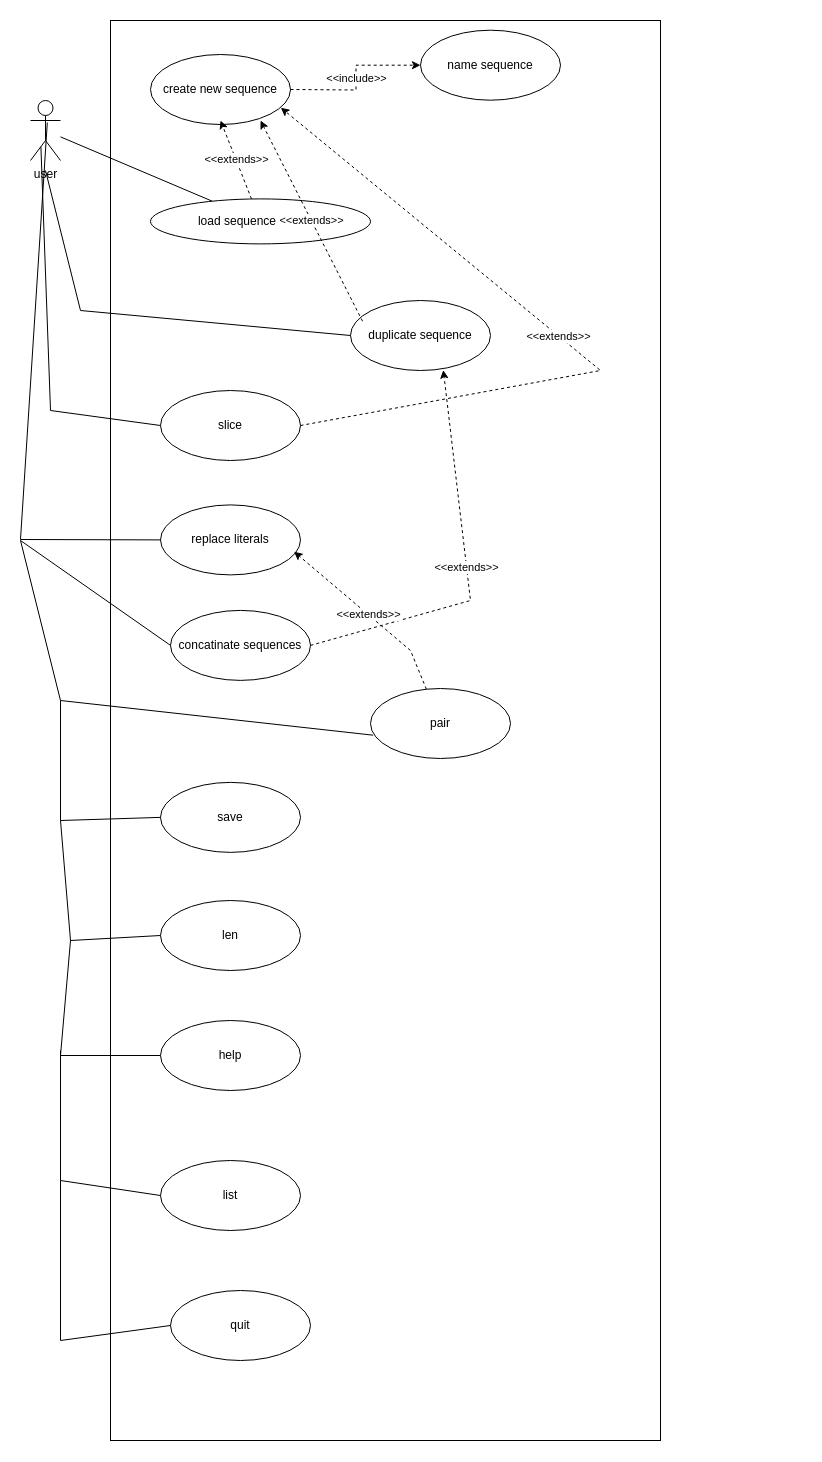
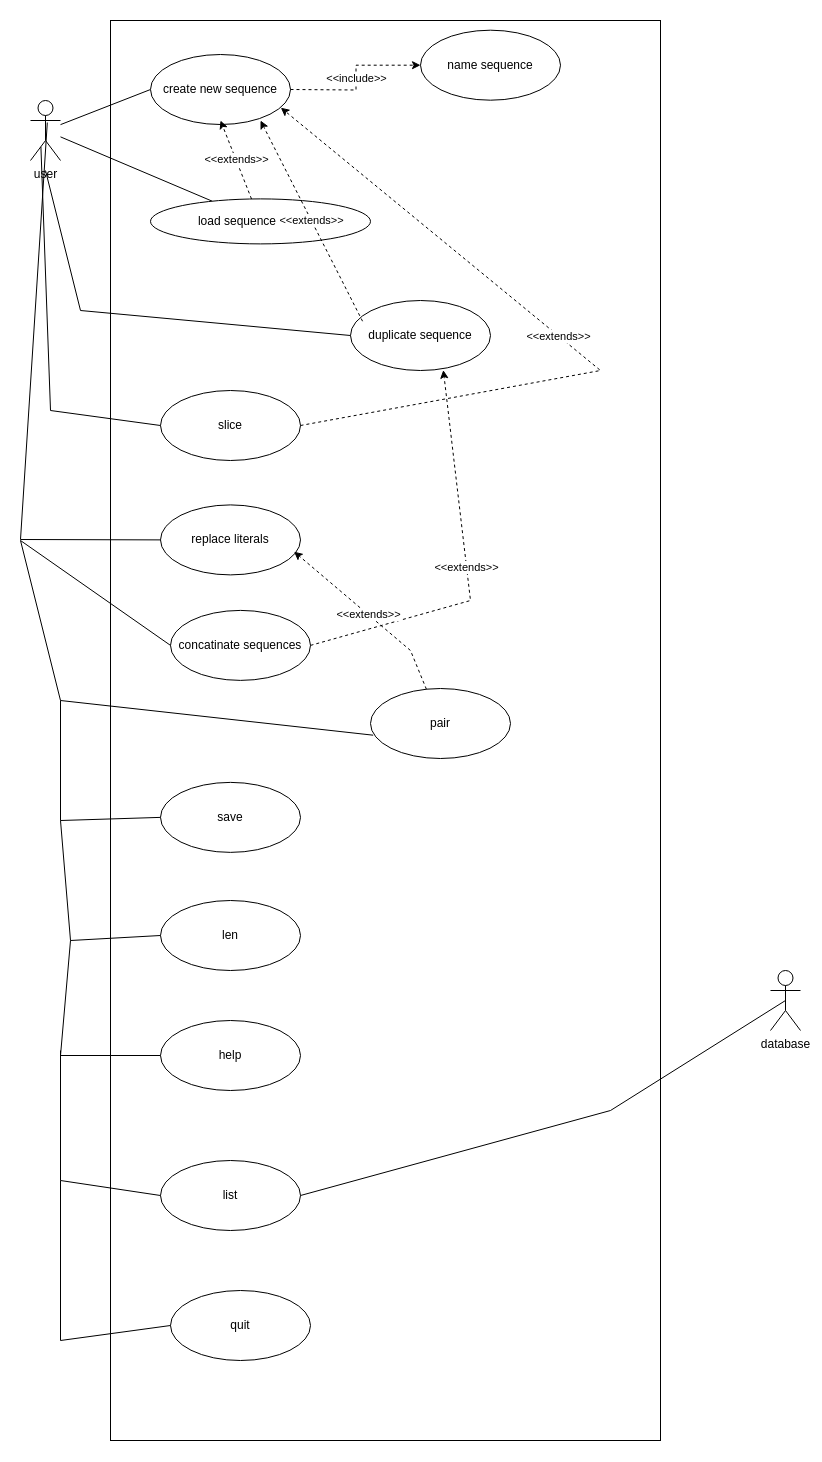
none -> (106, 107)
none -> (786, 1001)
none -> (554, 1126)
